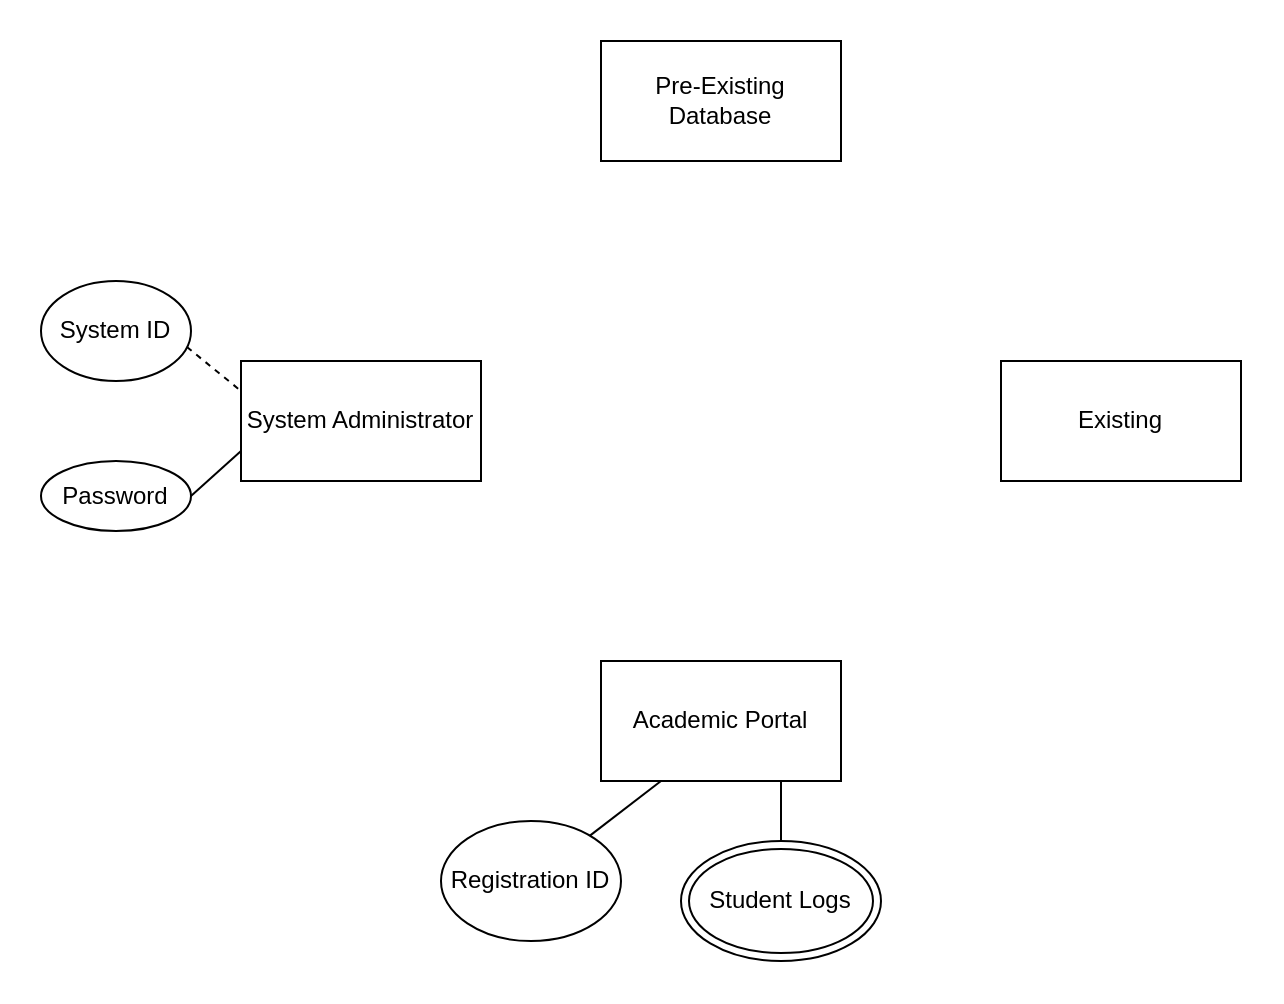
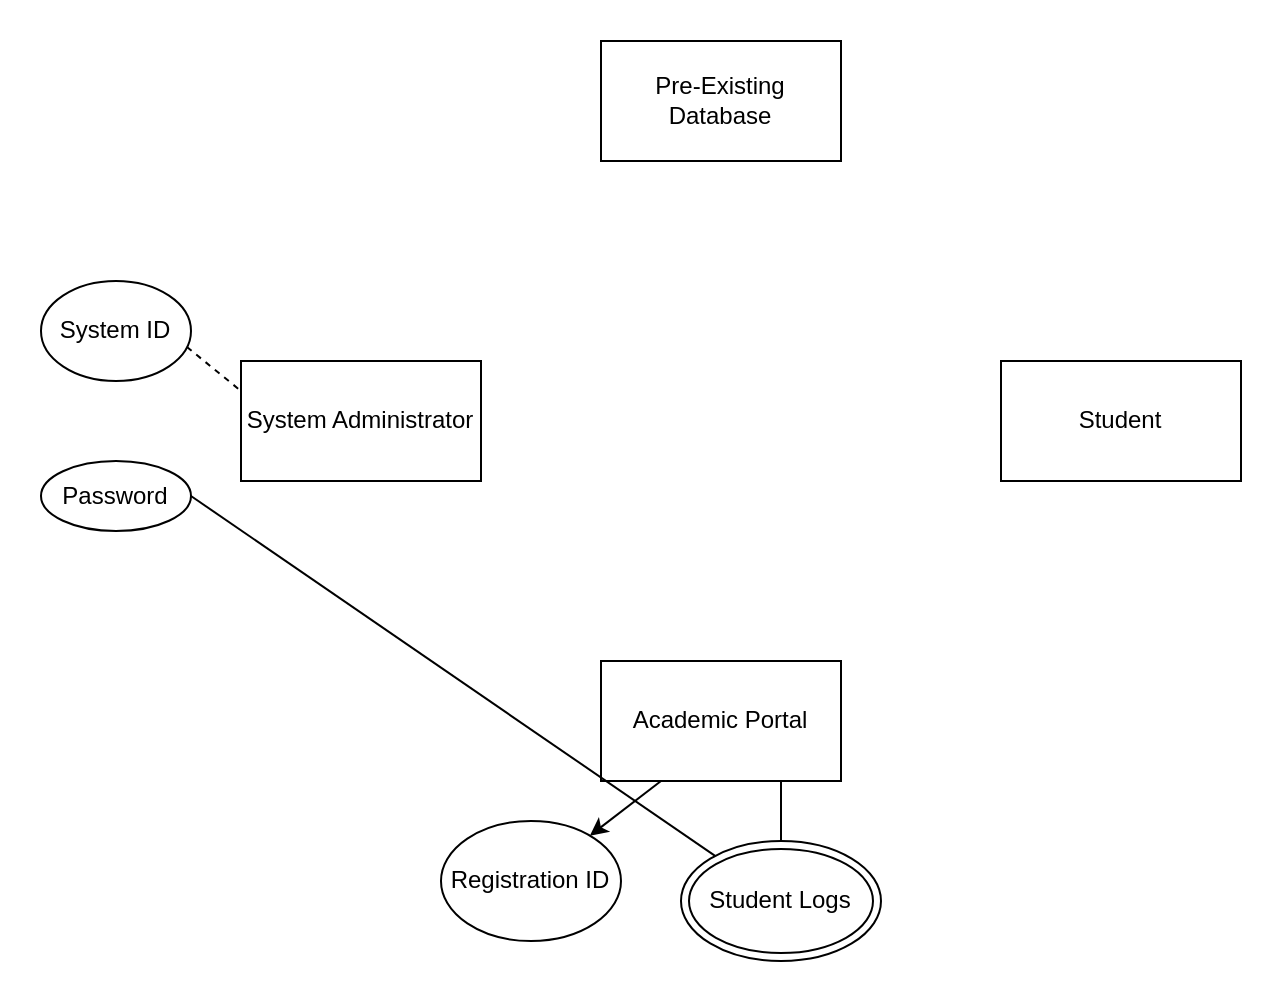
(1121, 421) -> (1121, 421)
(216, 474) -> (453, 676)
(597, 830) -> (602, 827)
